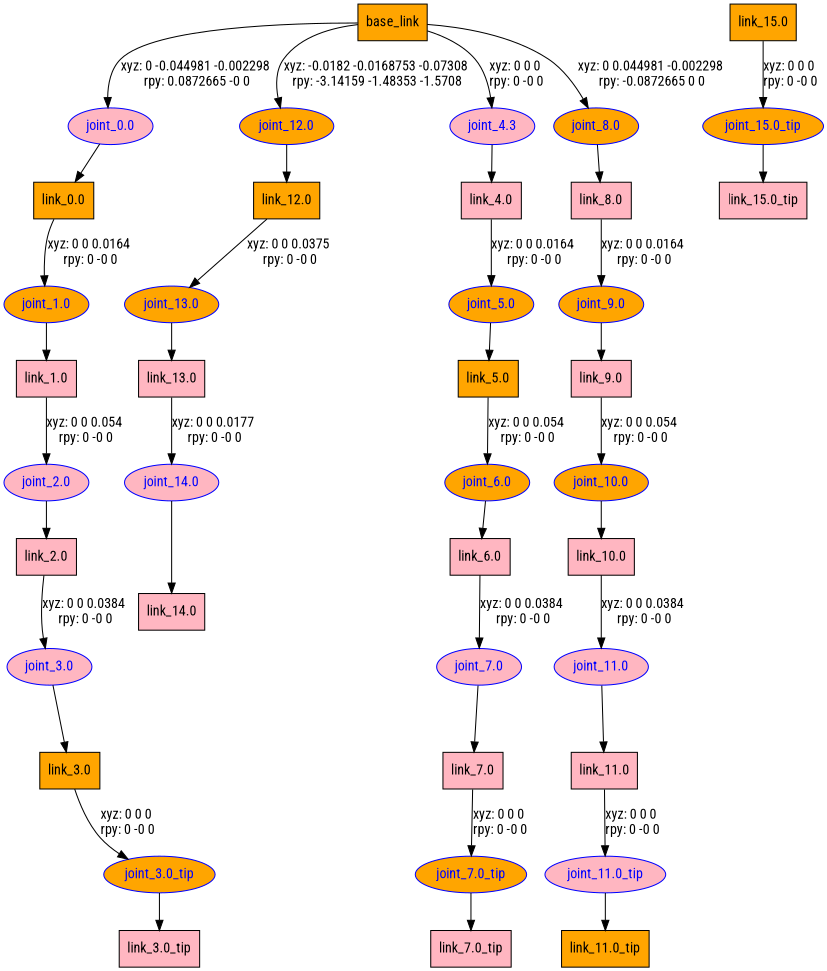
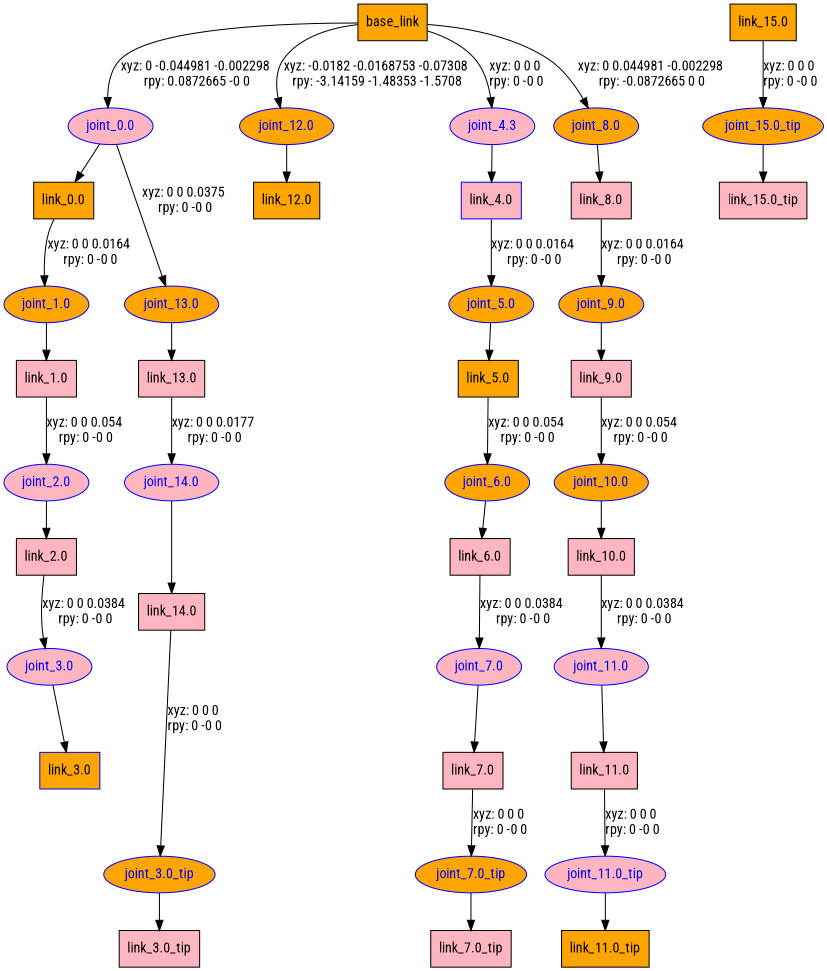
(491, 201) -> (491, 201)
(232, 250) -> (139, 210)
(70, 771) -> (70, 771)
(91, 826) -> (166, 738)
